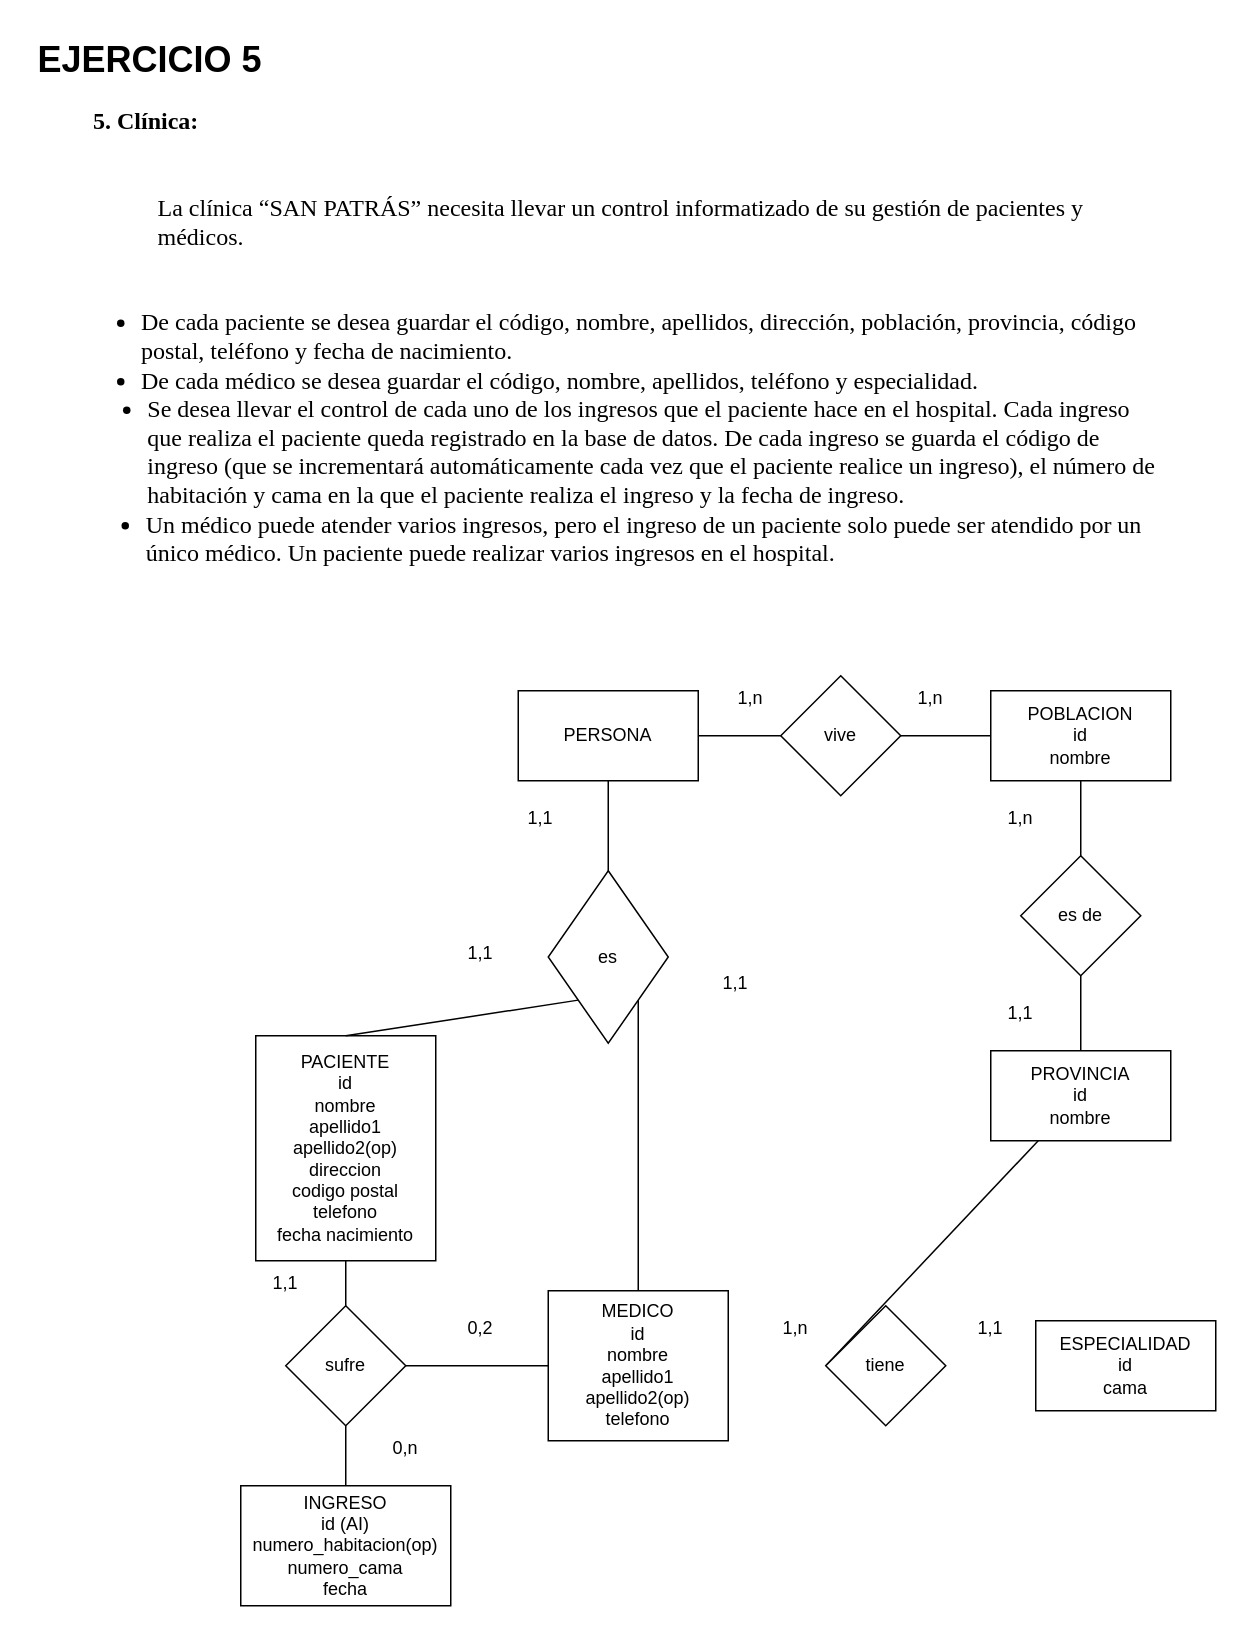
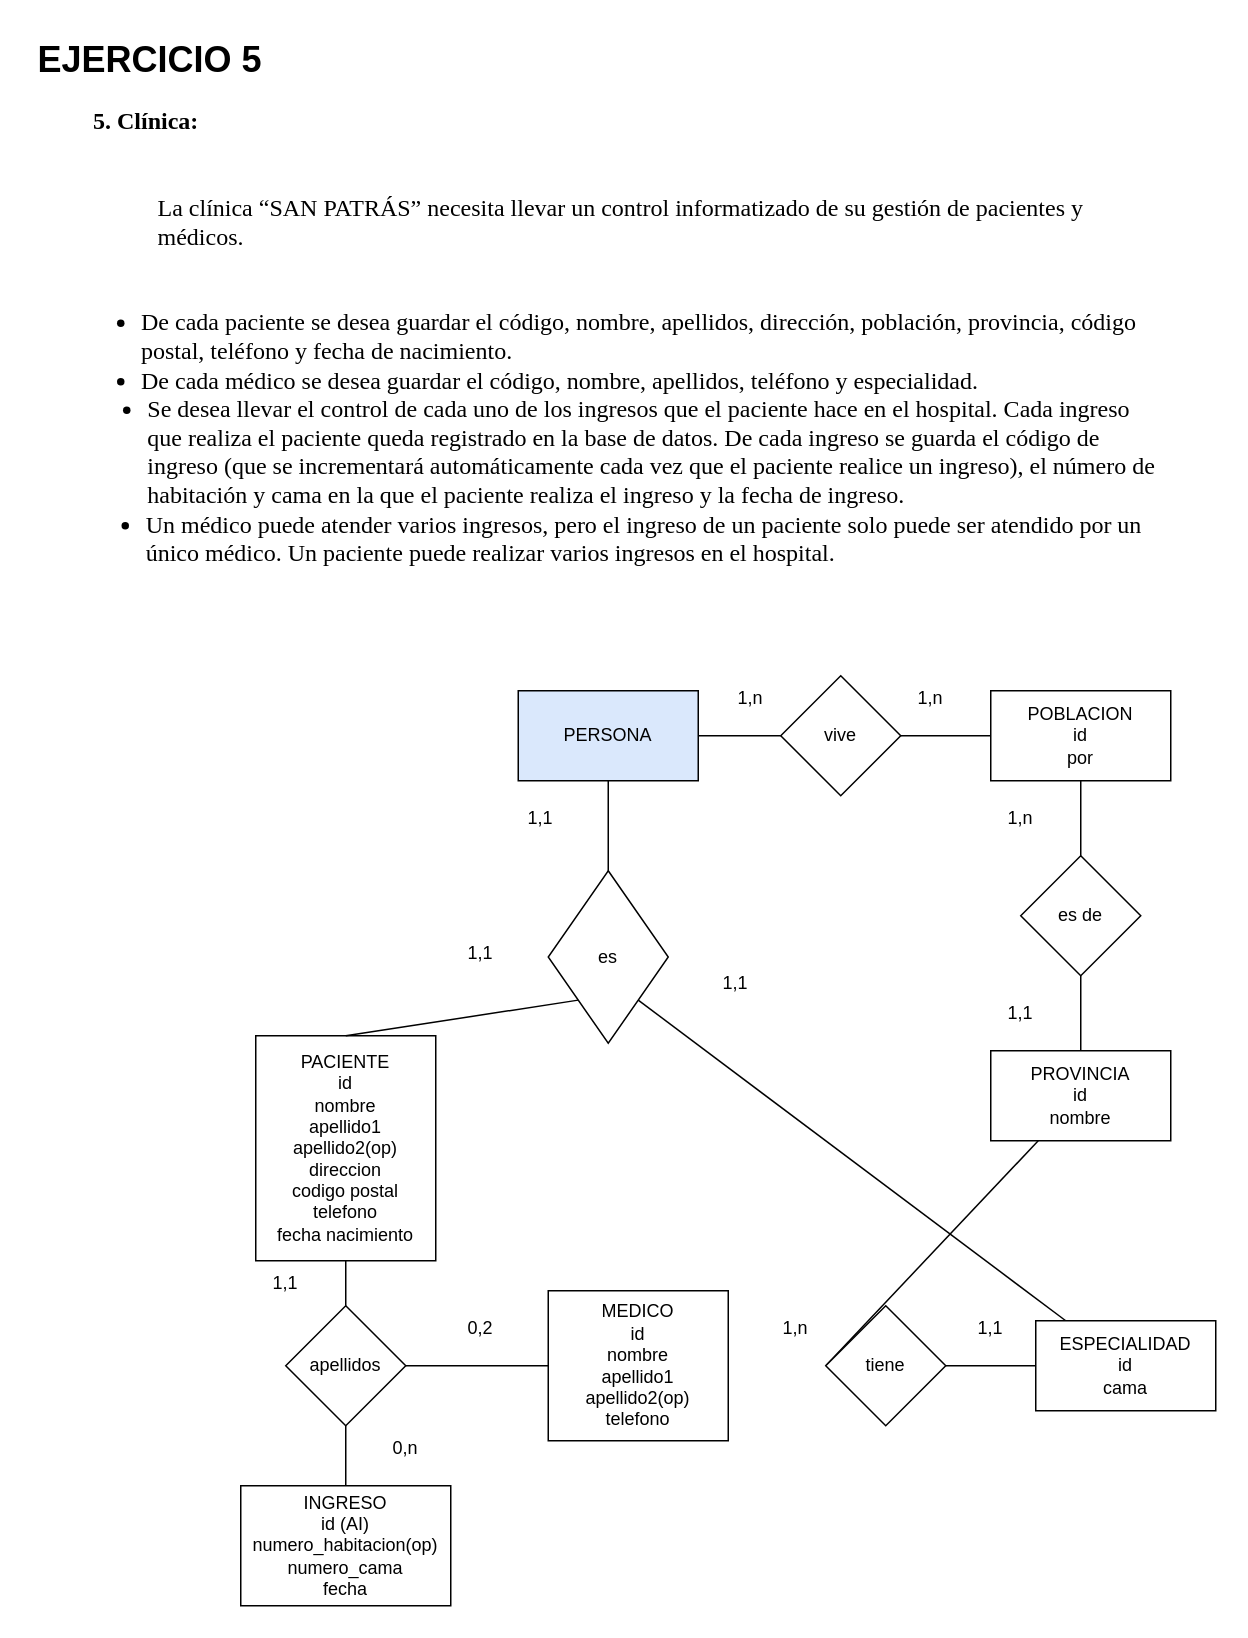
(608, 736) -> (608, 736)
(1081, 736) -> (1081, 736)
(638, 1145) -> (852, 1160)
(346, 1366) -> (346, 1366)
none -> (991, 1366)
